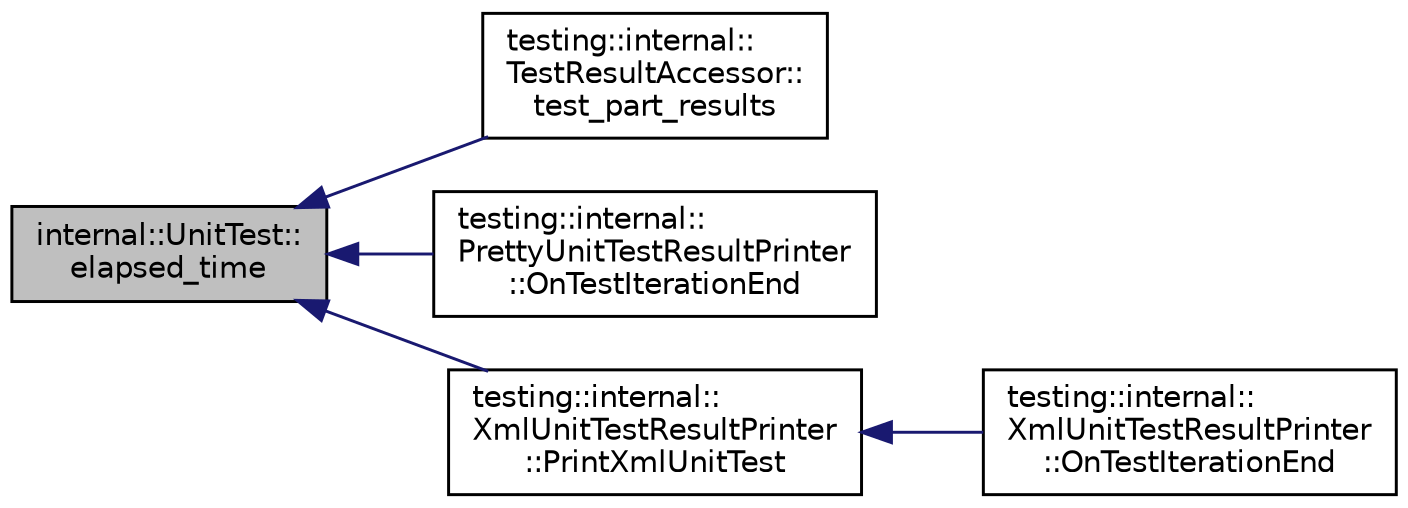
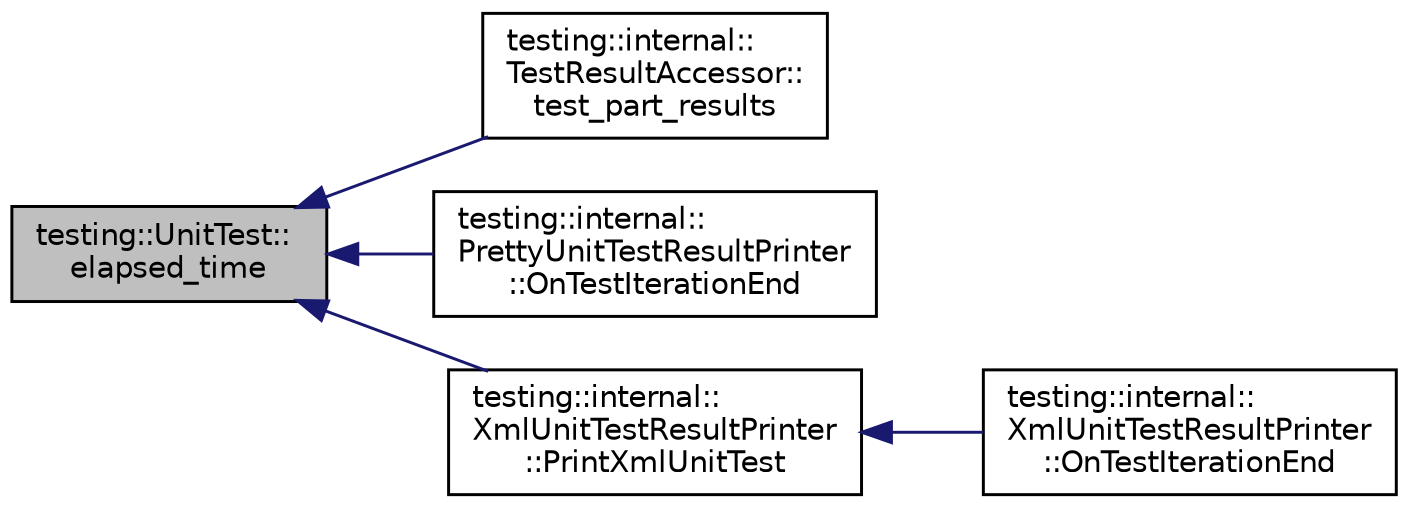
(169, 254) -> (169, 254)
